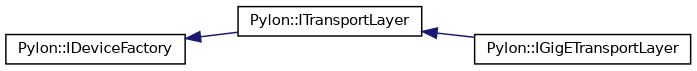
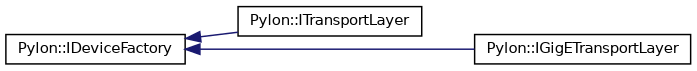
(456, 35) -> (337, 49)
